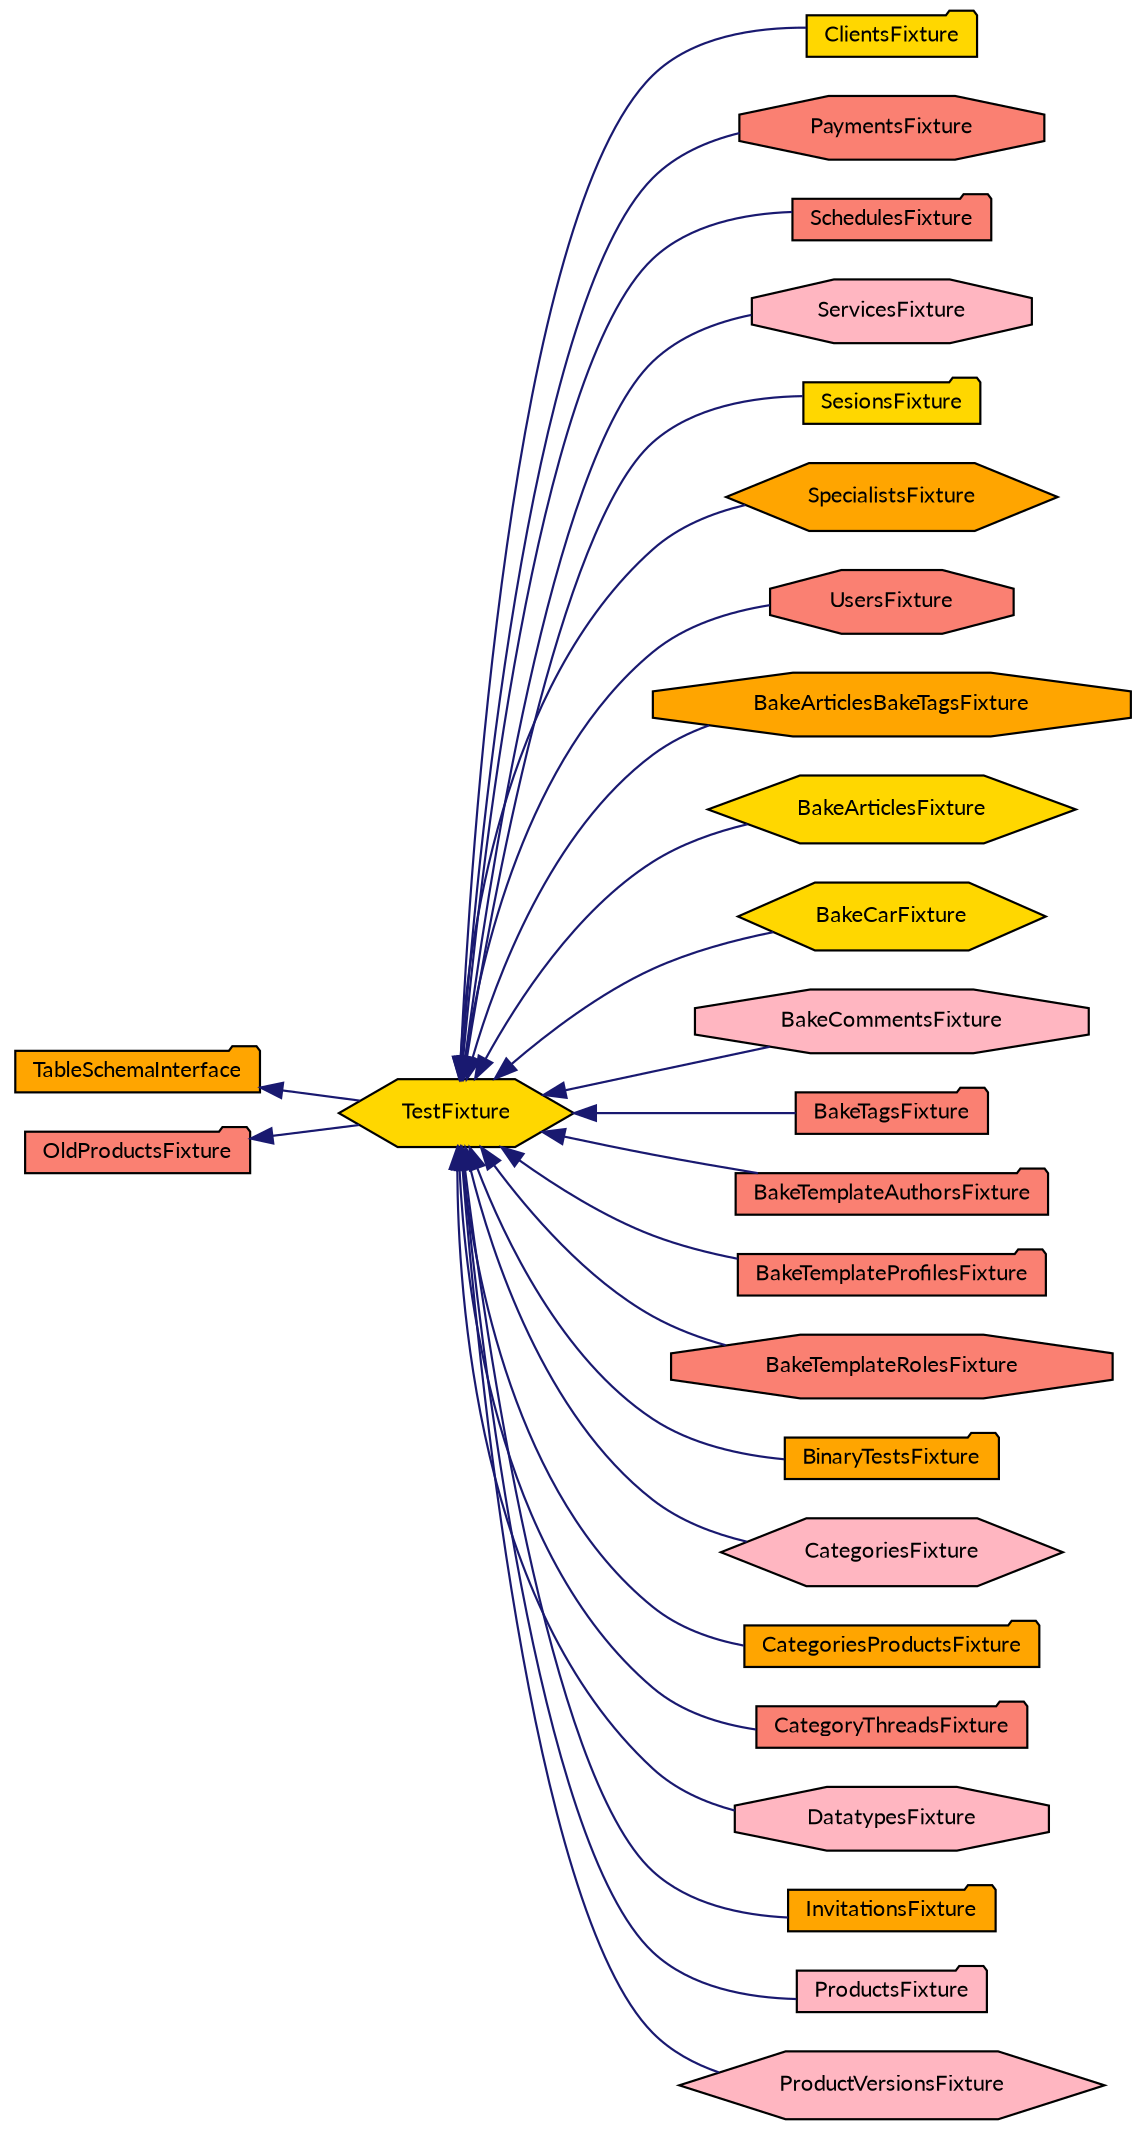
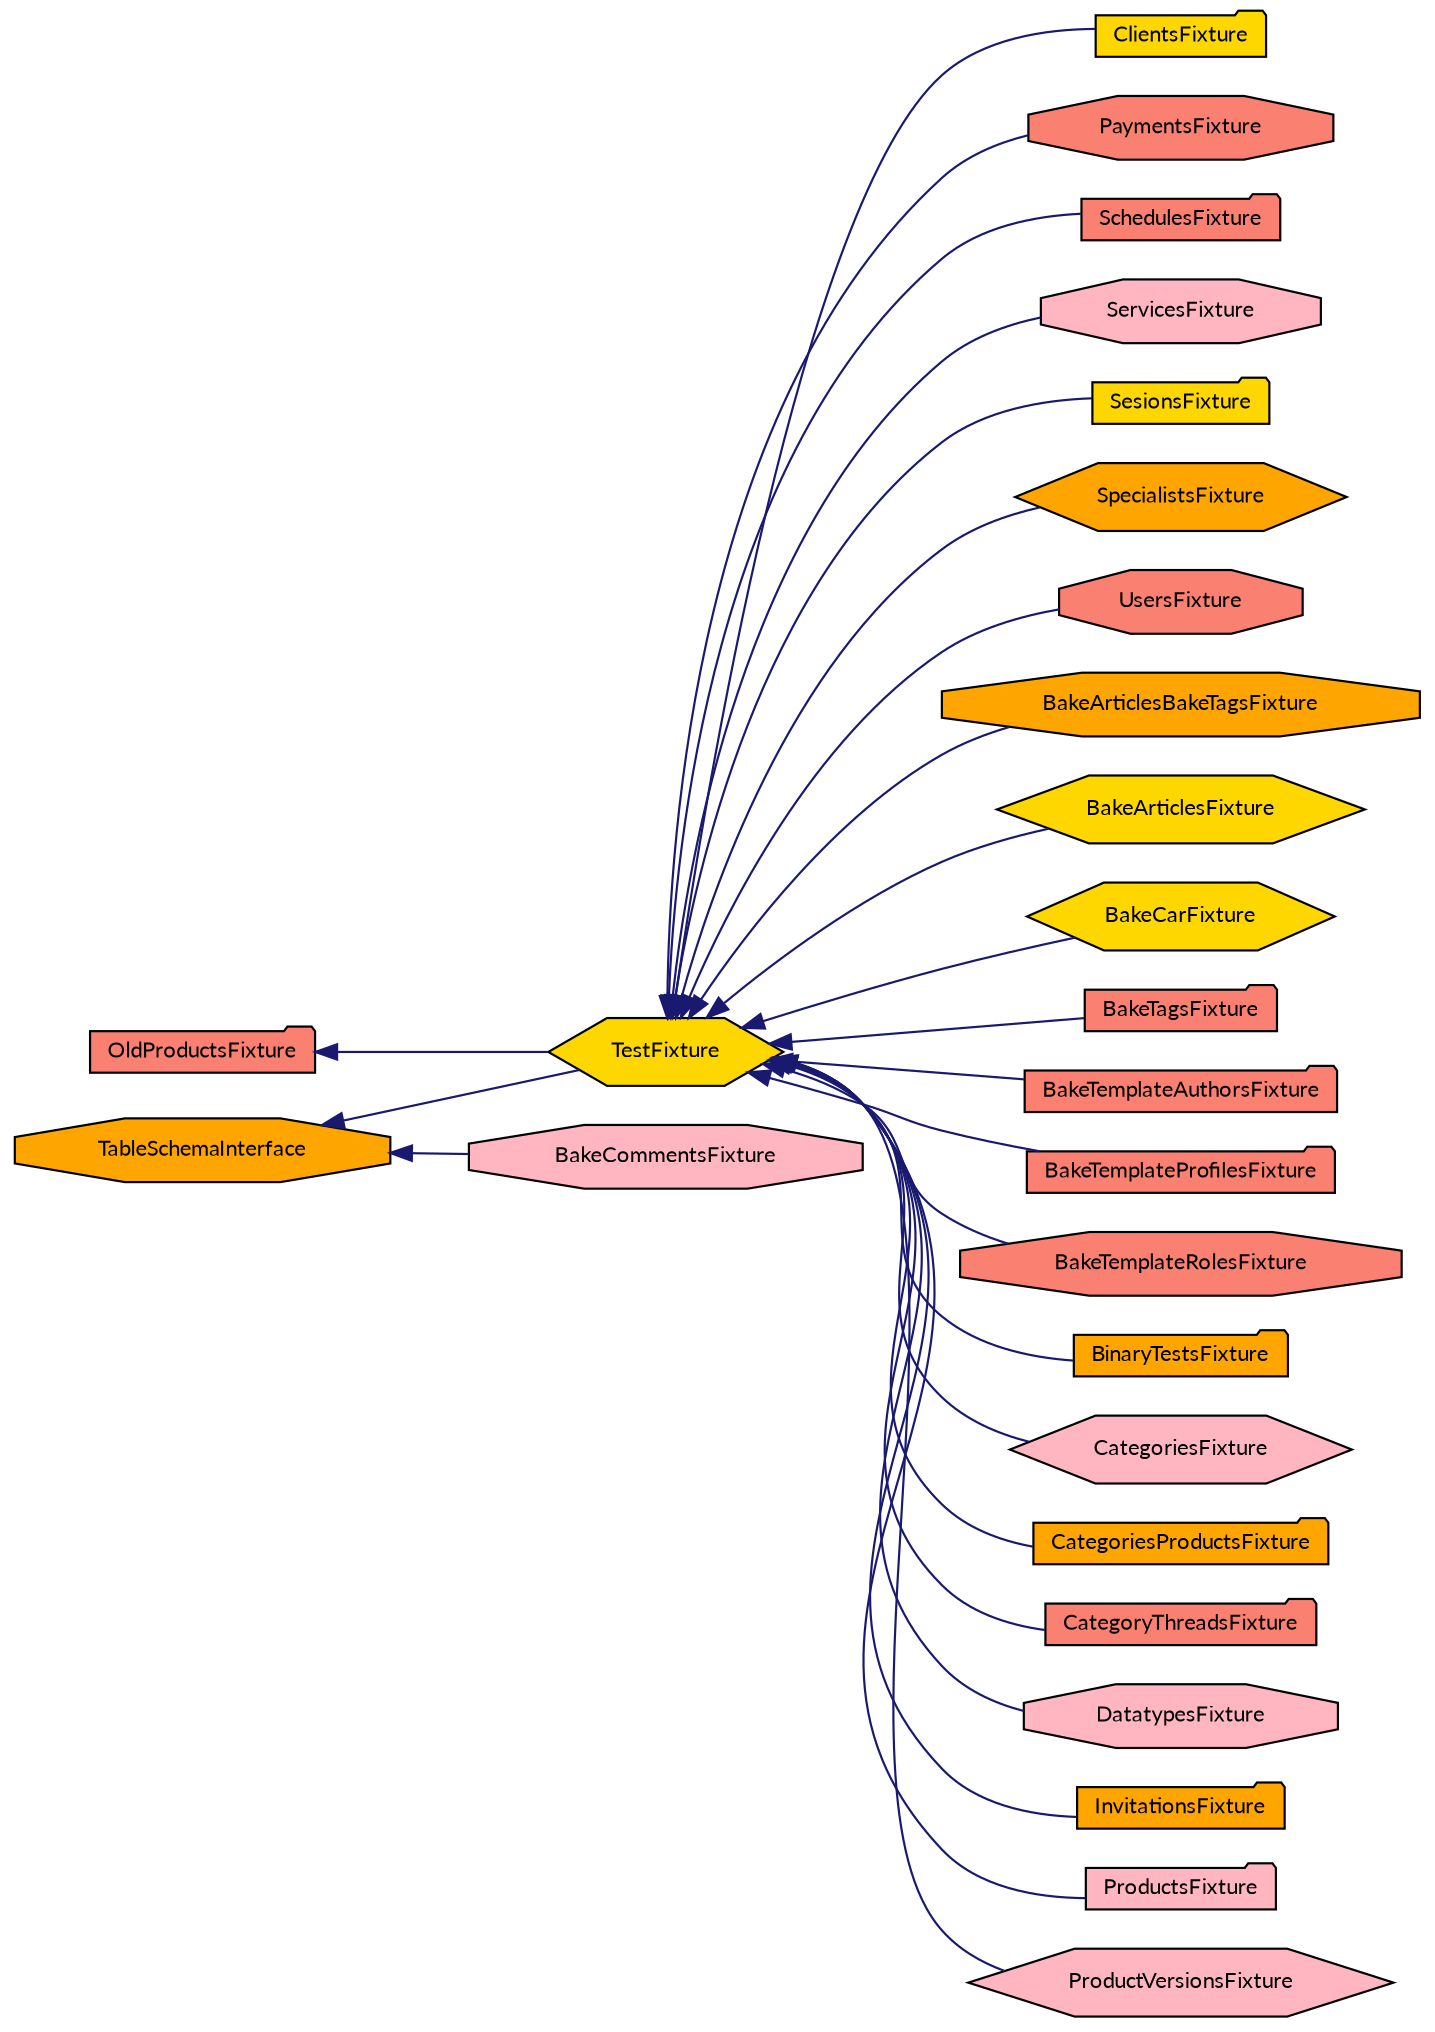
(668, 1068) -> (440, 1154)
(138, 1072) -> (203, 1150)
